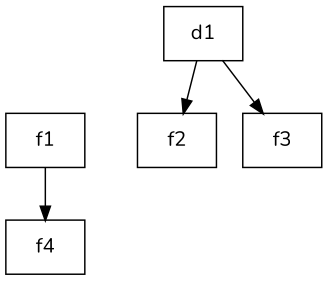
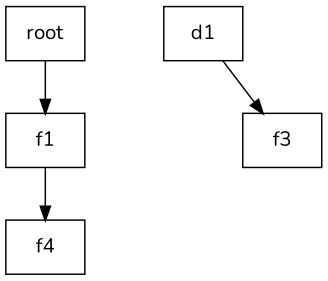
none -> (45, 34)
(177, 140) -> none
